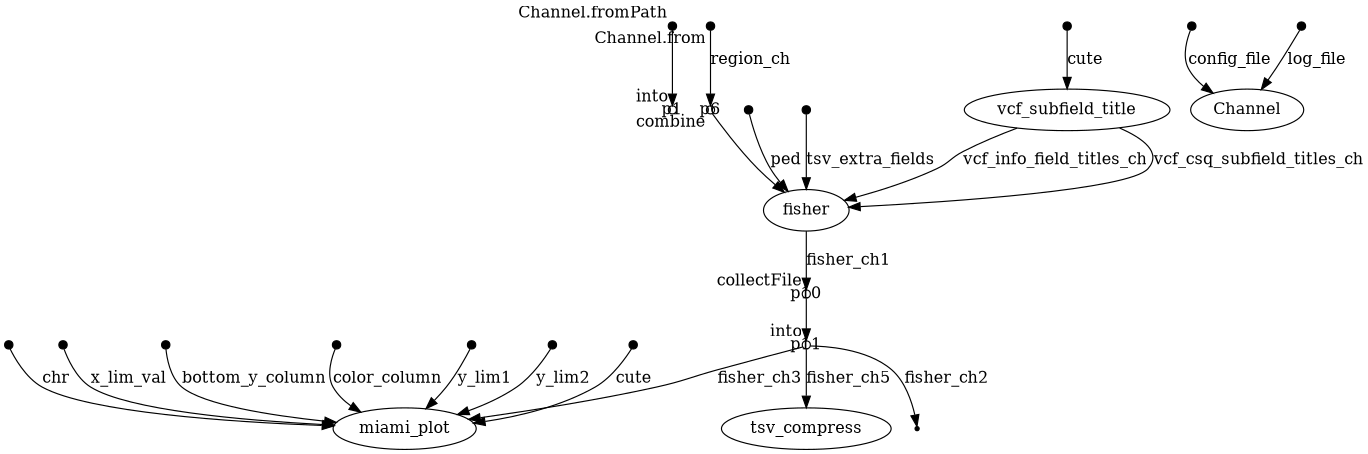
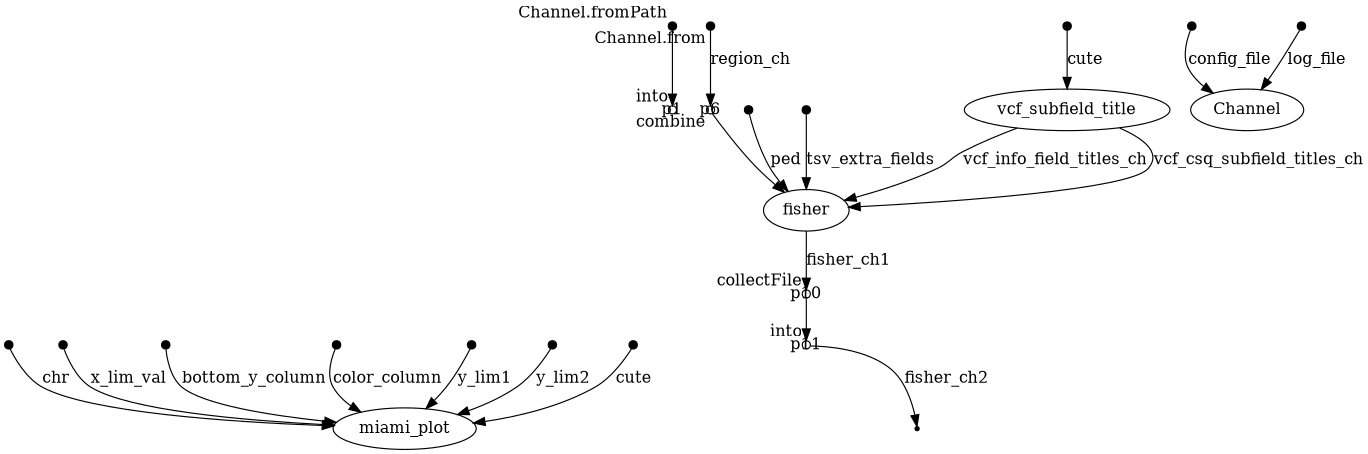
(643, 390) -> none
(806, 429) -> none
